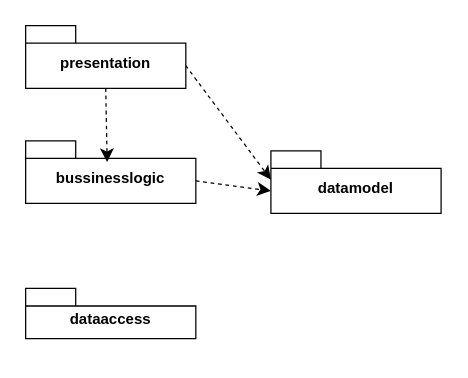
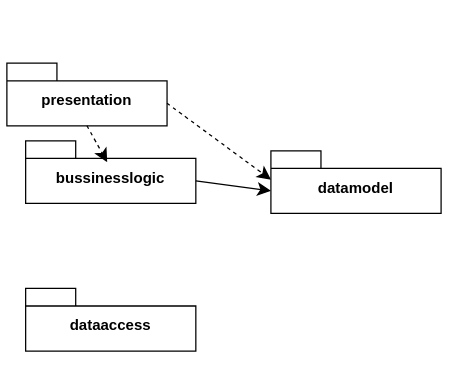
(106, 57) -> (87, 94)
(230, 185) -> (230, 185)
(111, 313) -> (111, 319)
